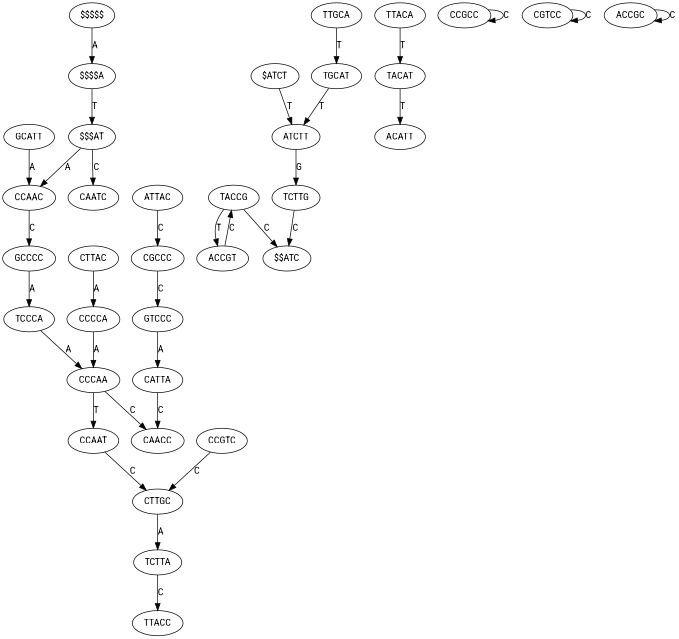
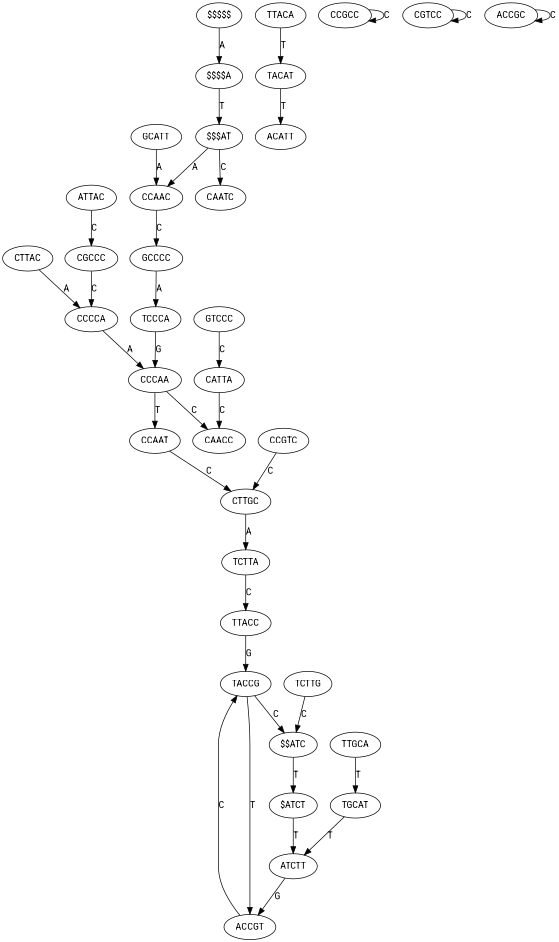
(296, 164) -> (274, 894)
(158, 285) -> (91, 285)
(69, 350) -> (159, 350)
(161, 350) -> (222, 350)
none -> (246, 650)
none -> (293, 772)
